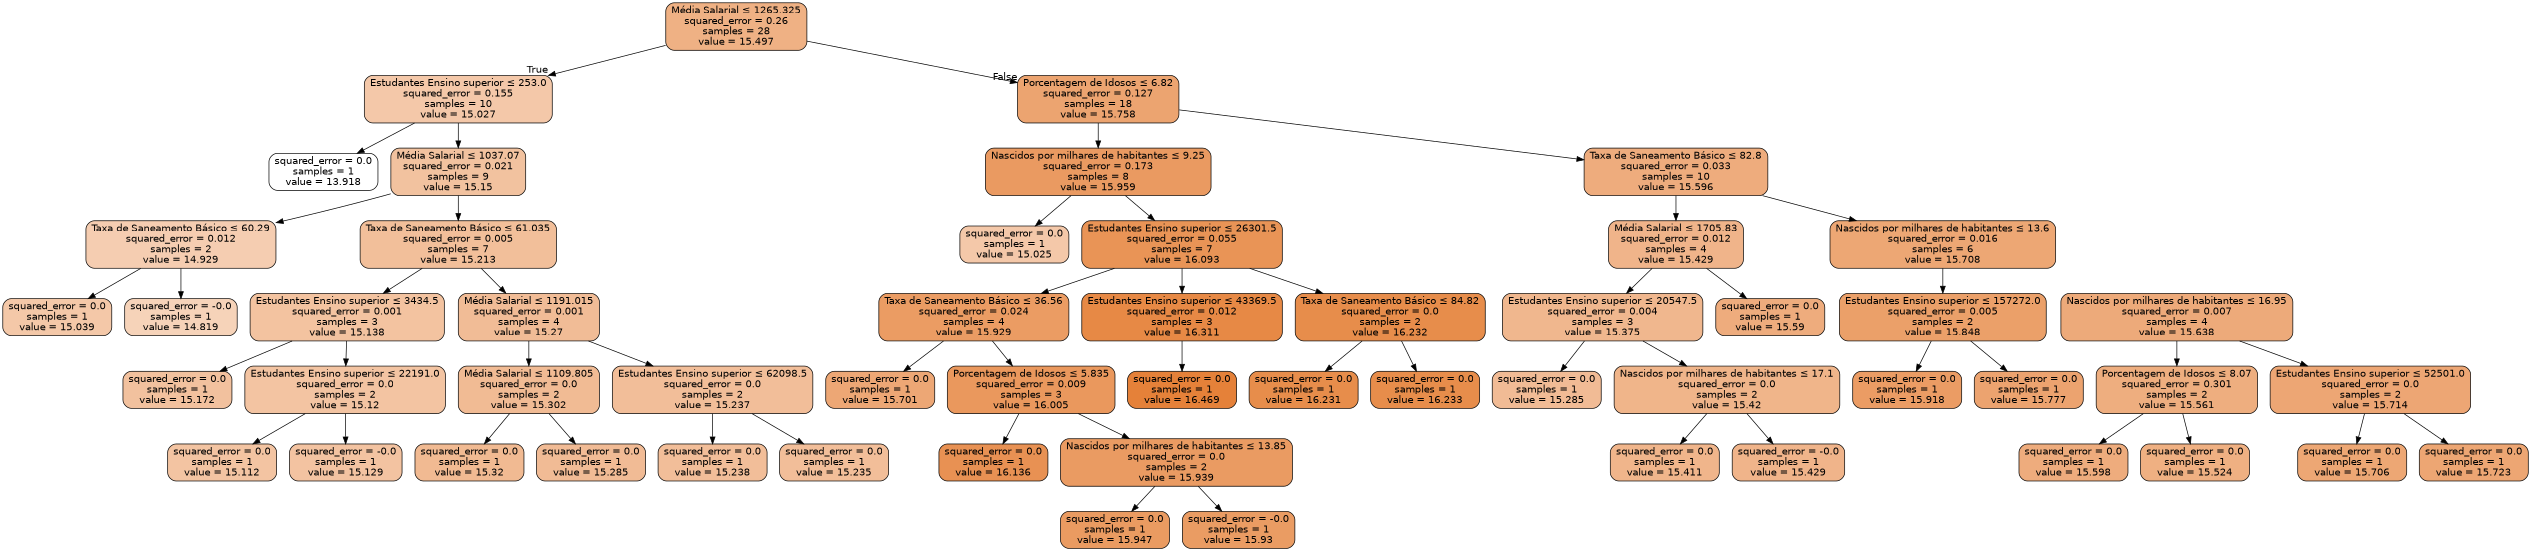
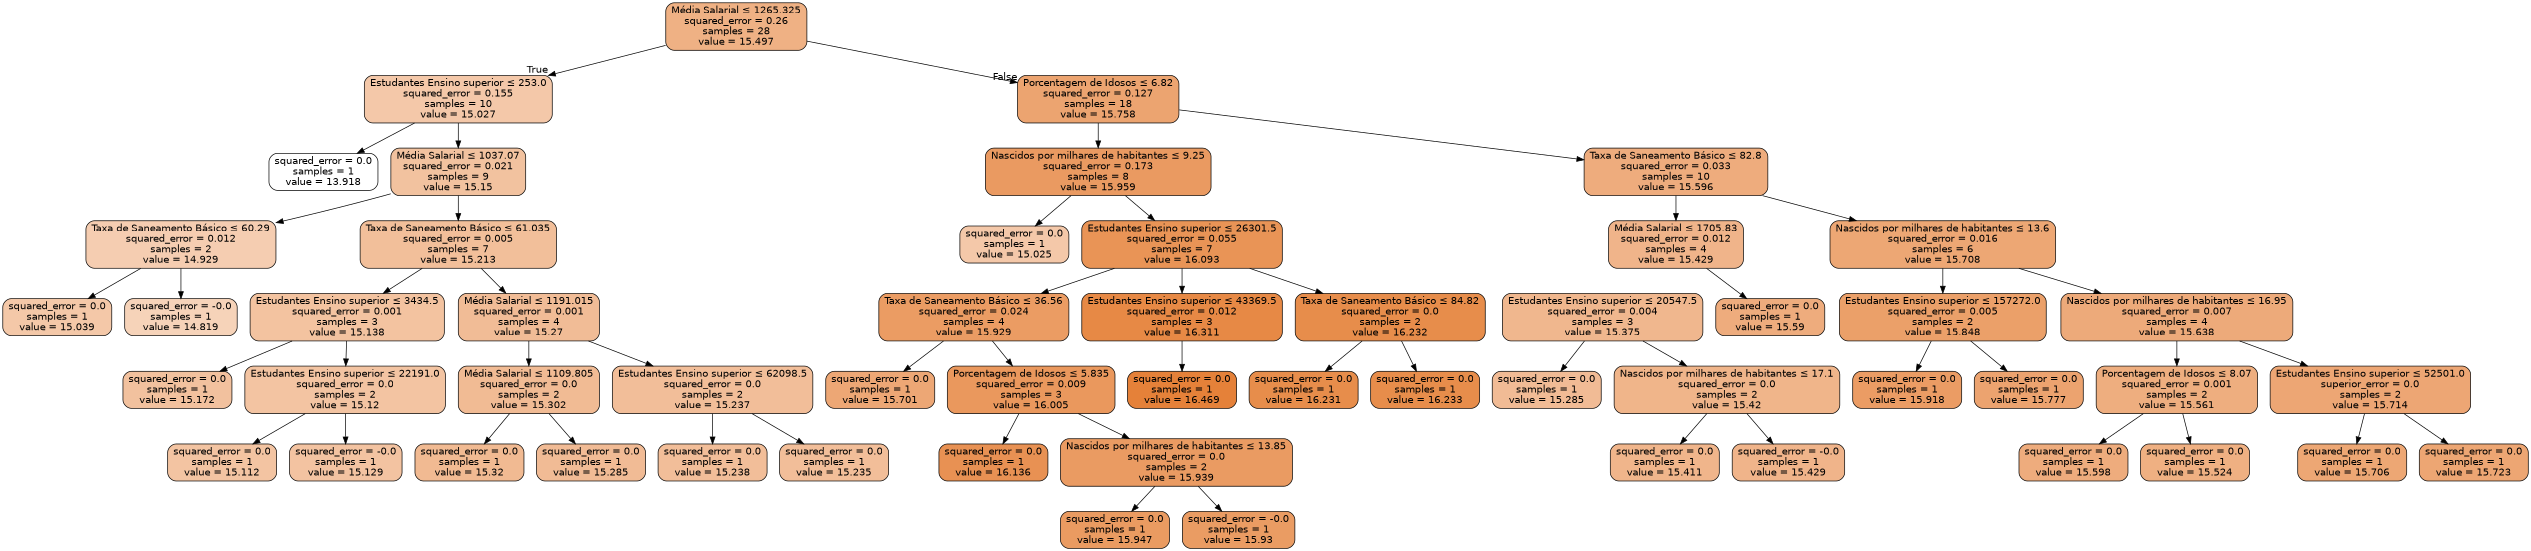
(1642, 278) -> none
none -> (2057, 280)
(2177, 384) -> (2177, 384)
(2370, 384) -> (2370, 384)
